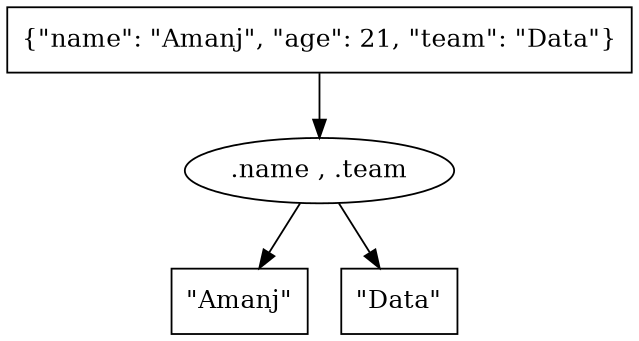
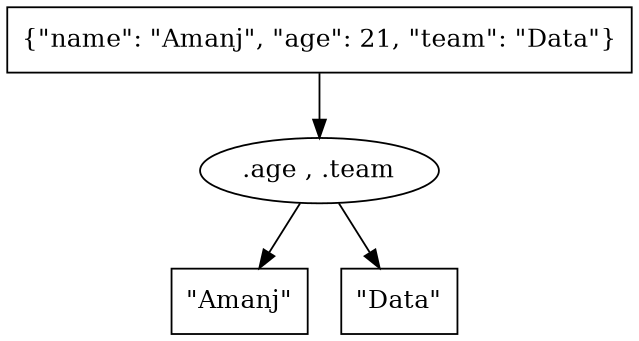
(319, 171) -> (319, 171)
